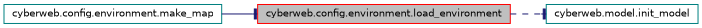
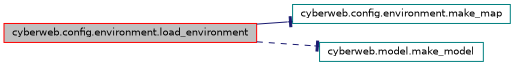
(237, 14) -> (272, 23)
(622, 14) -> (401, 52)
